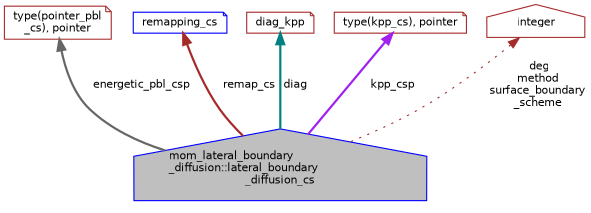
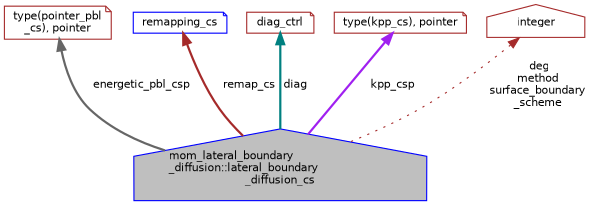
(280, 23) -> (280, 23)
